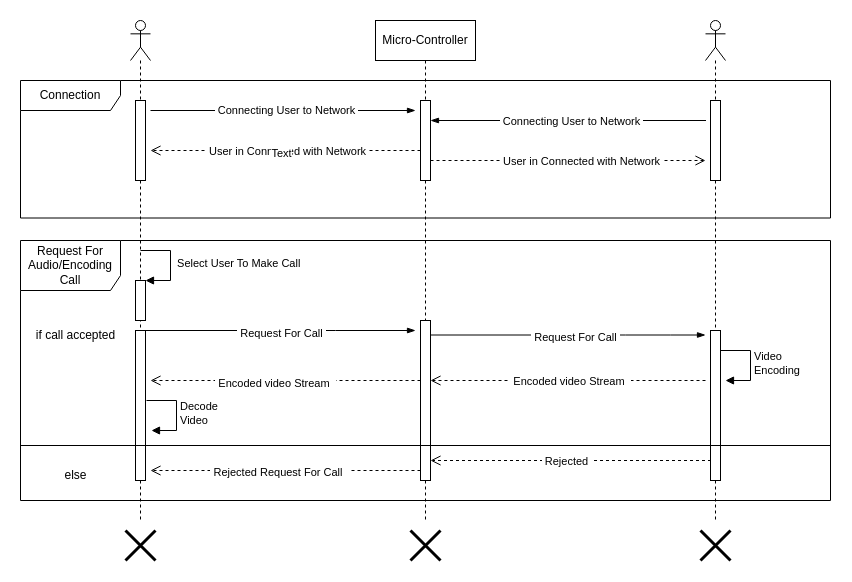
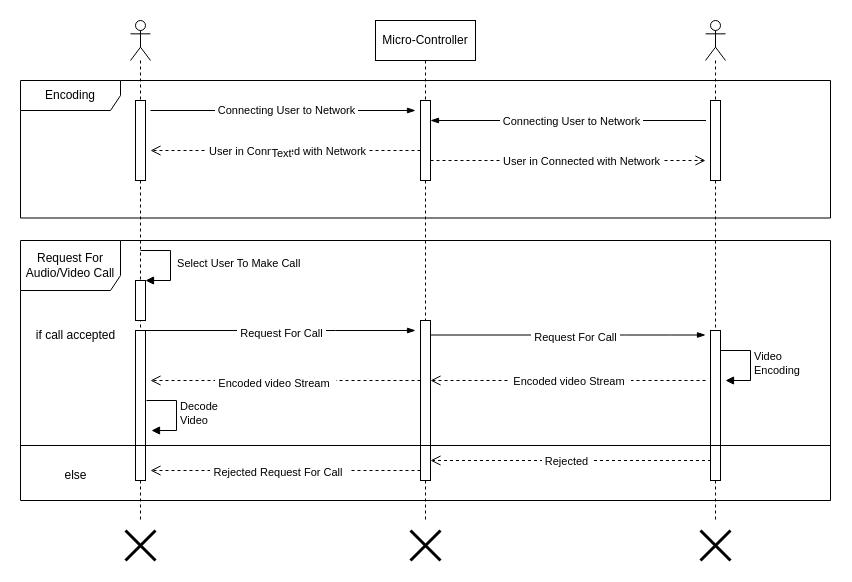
(71, 96) -> (71, 96)
(71, 266) -> (71, 266)
